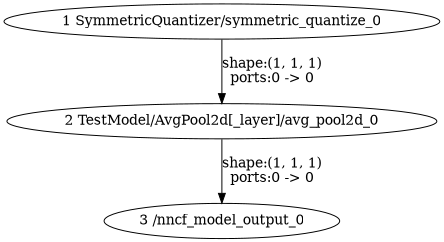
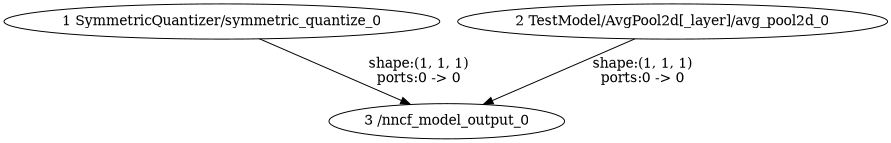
(222, 66) -> (330, 70)
